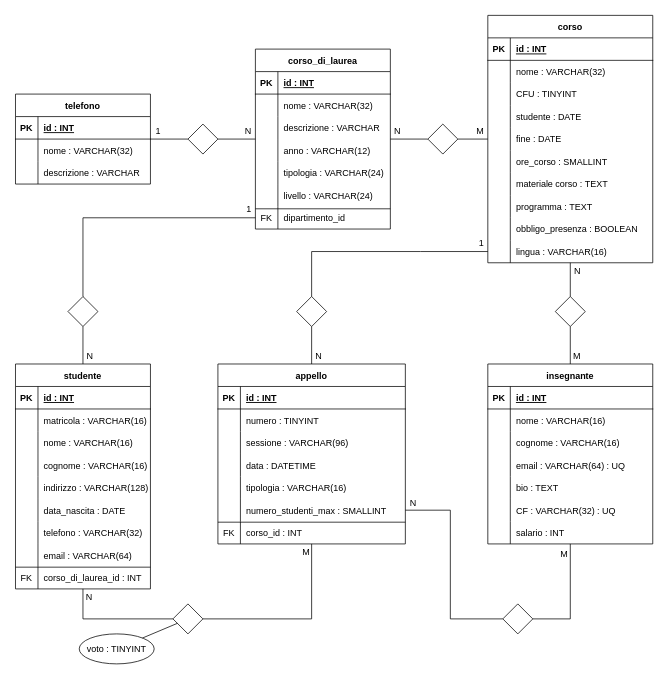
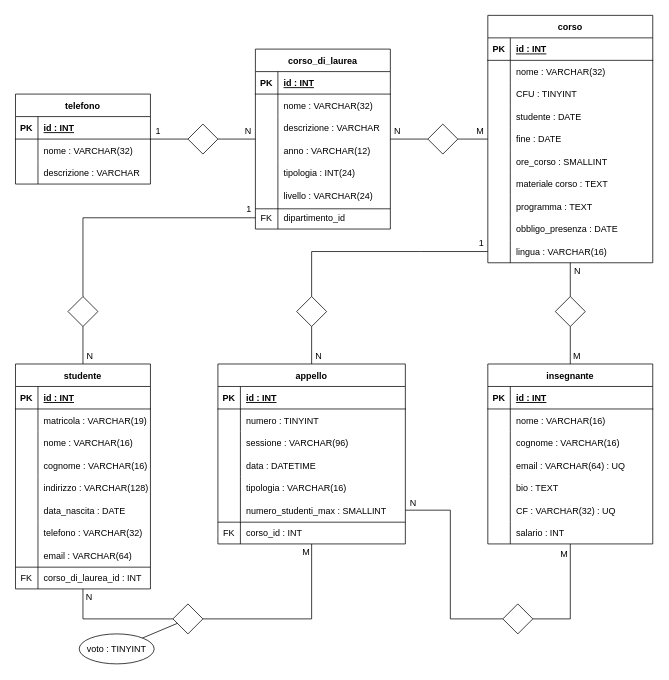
(334, 173) -> (324, 173)
(576, 230) -> (568, 230)
(96, 421) -> (96, 421)
